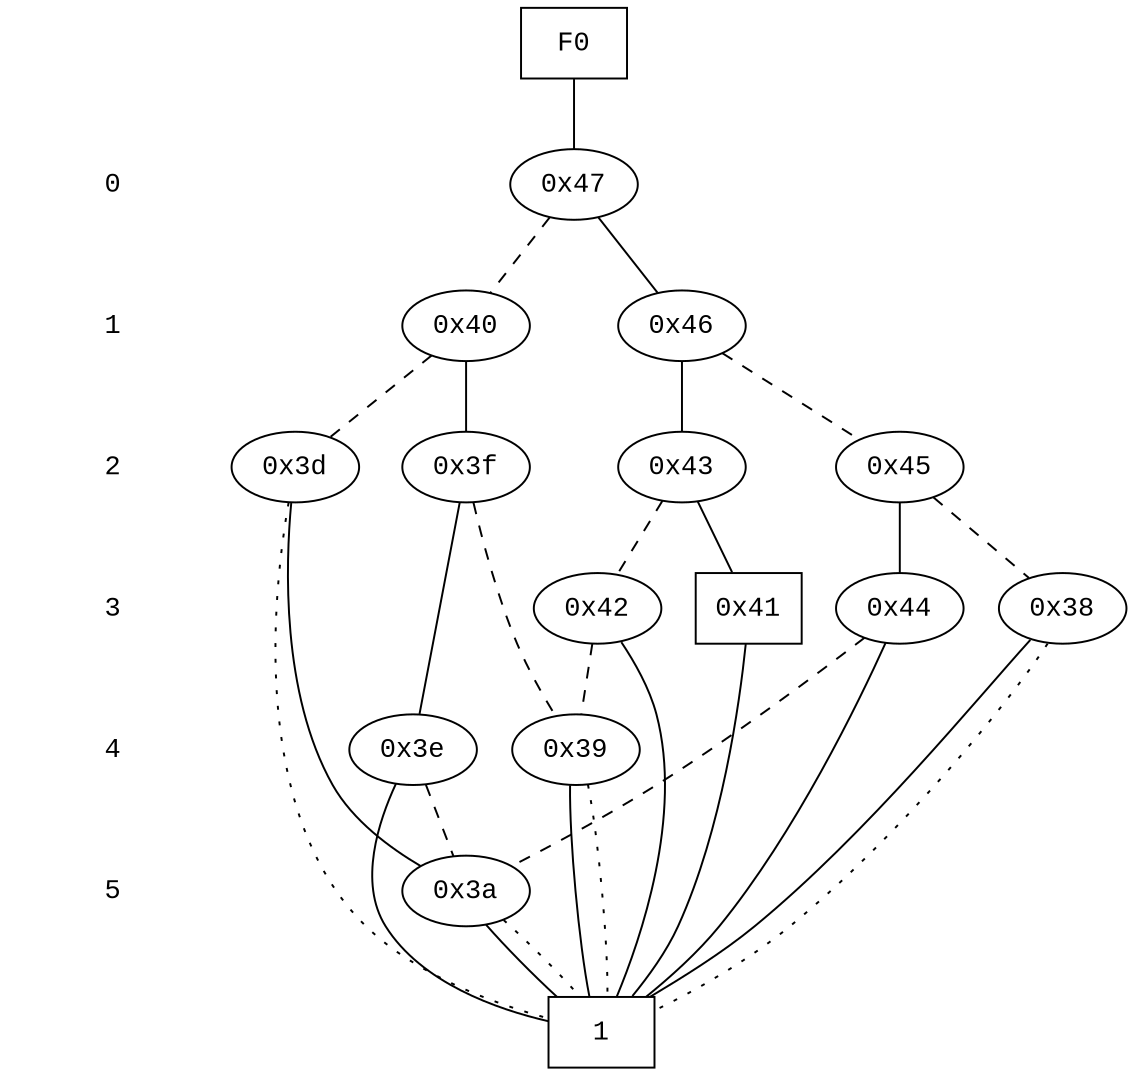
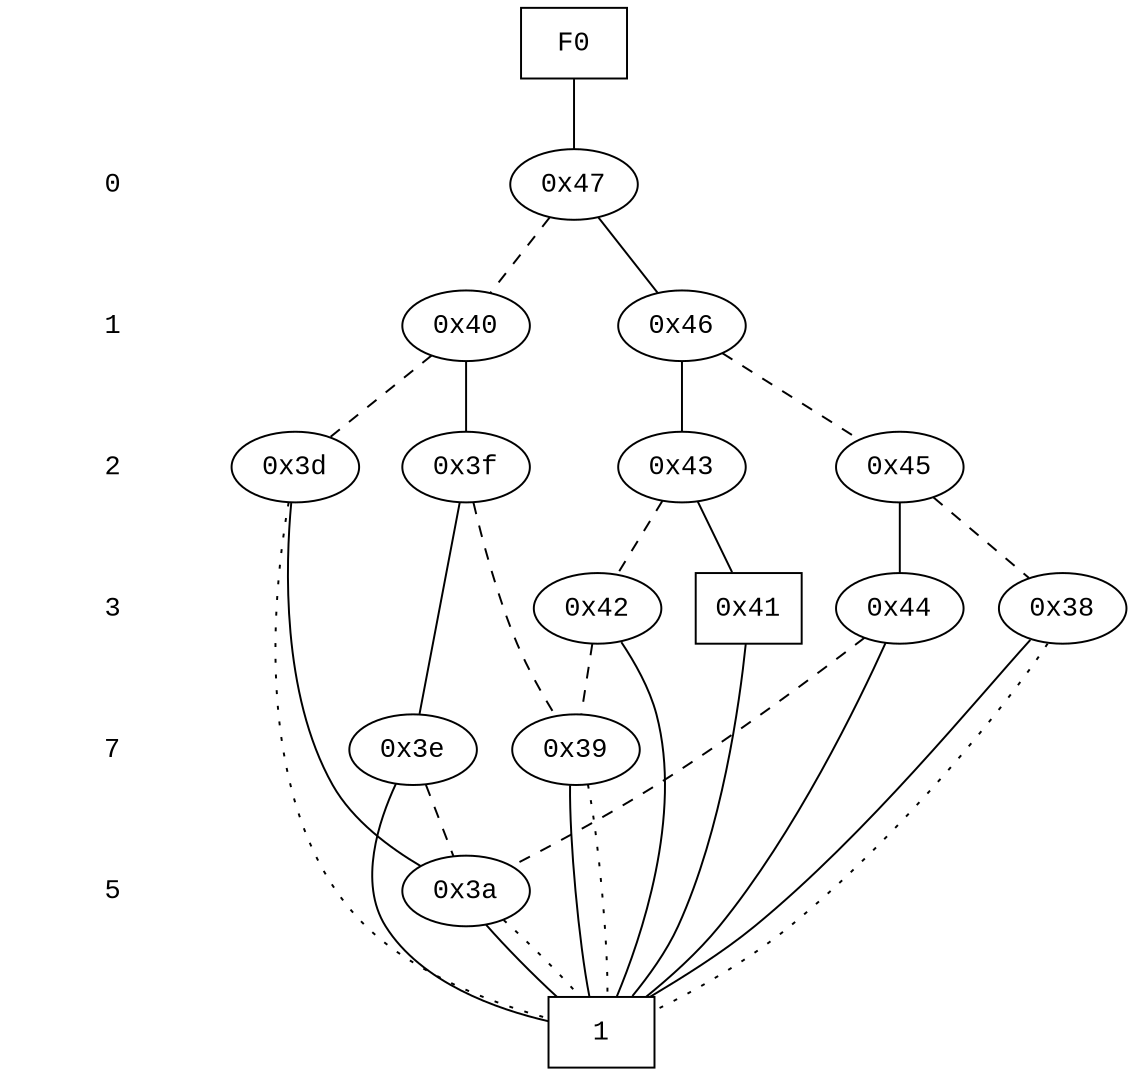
(113, 750) -> (113, 750)
